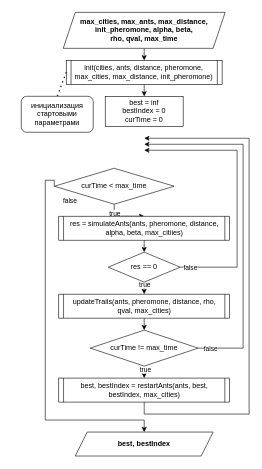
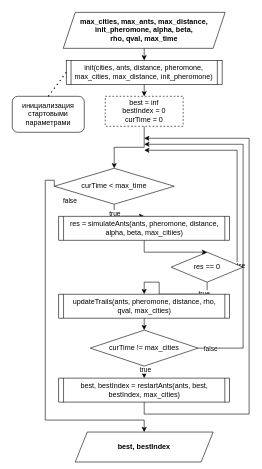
(144, 111) -> (144, 111)
(57, 114) -> (48, 114)
none -> (114, 147)
(144, 267) -> (207, 267)
(144, 348) -> (144, 348)
(144, 444) -> (144, 447)
